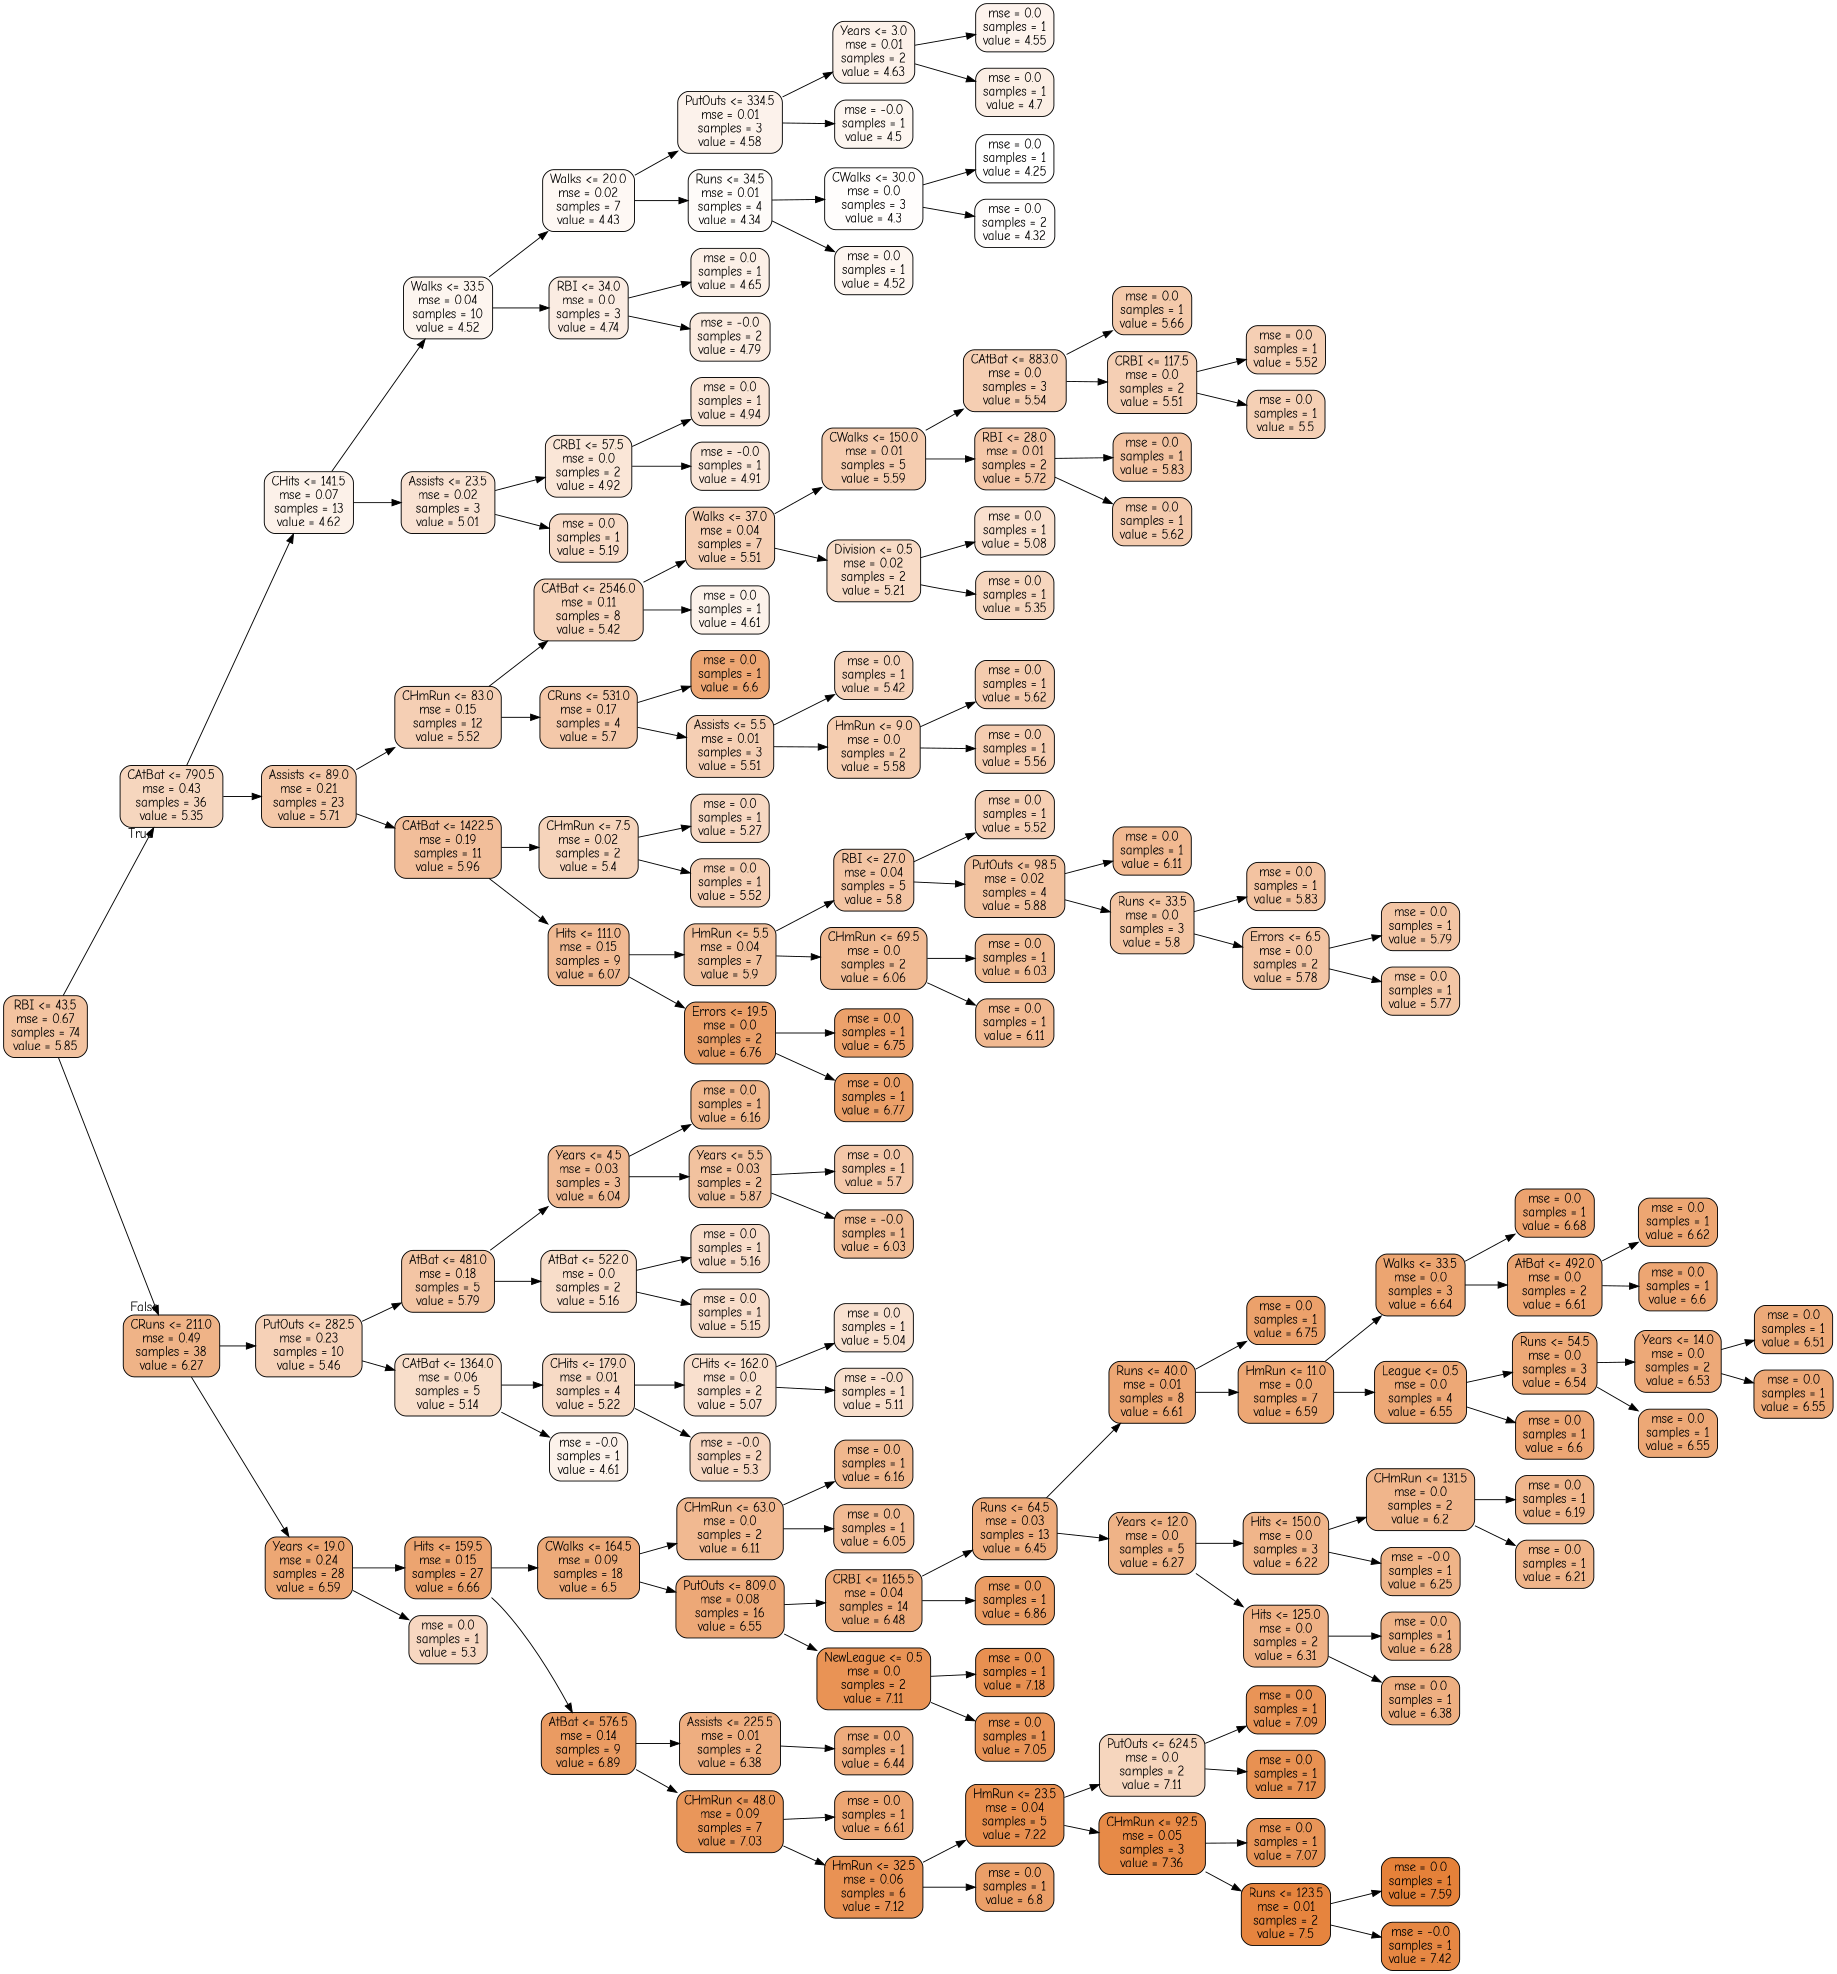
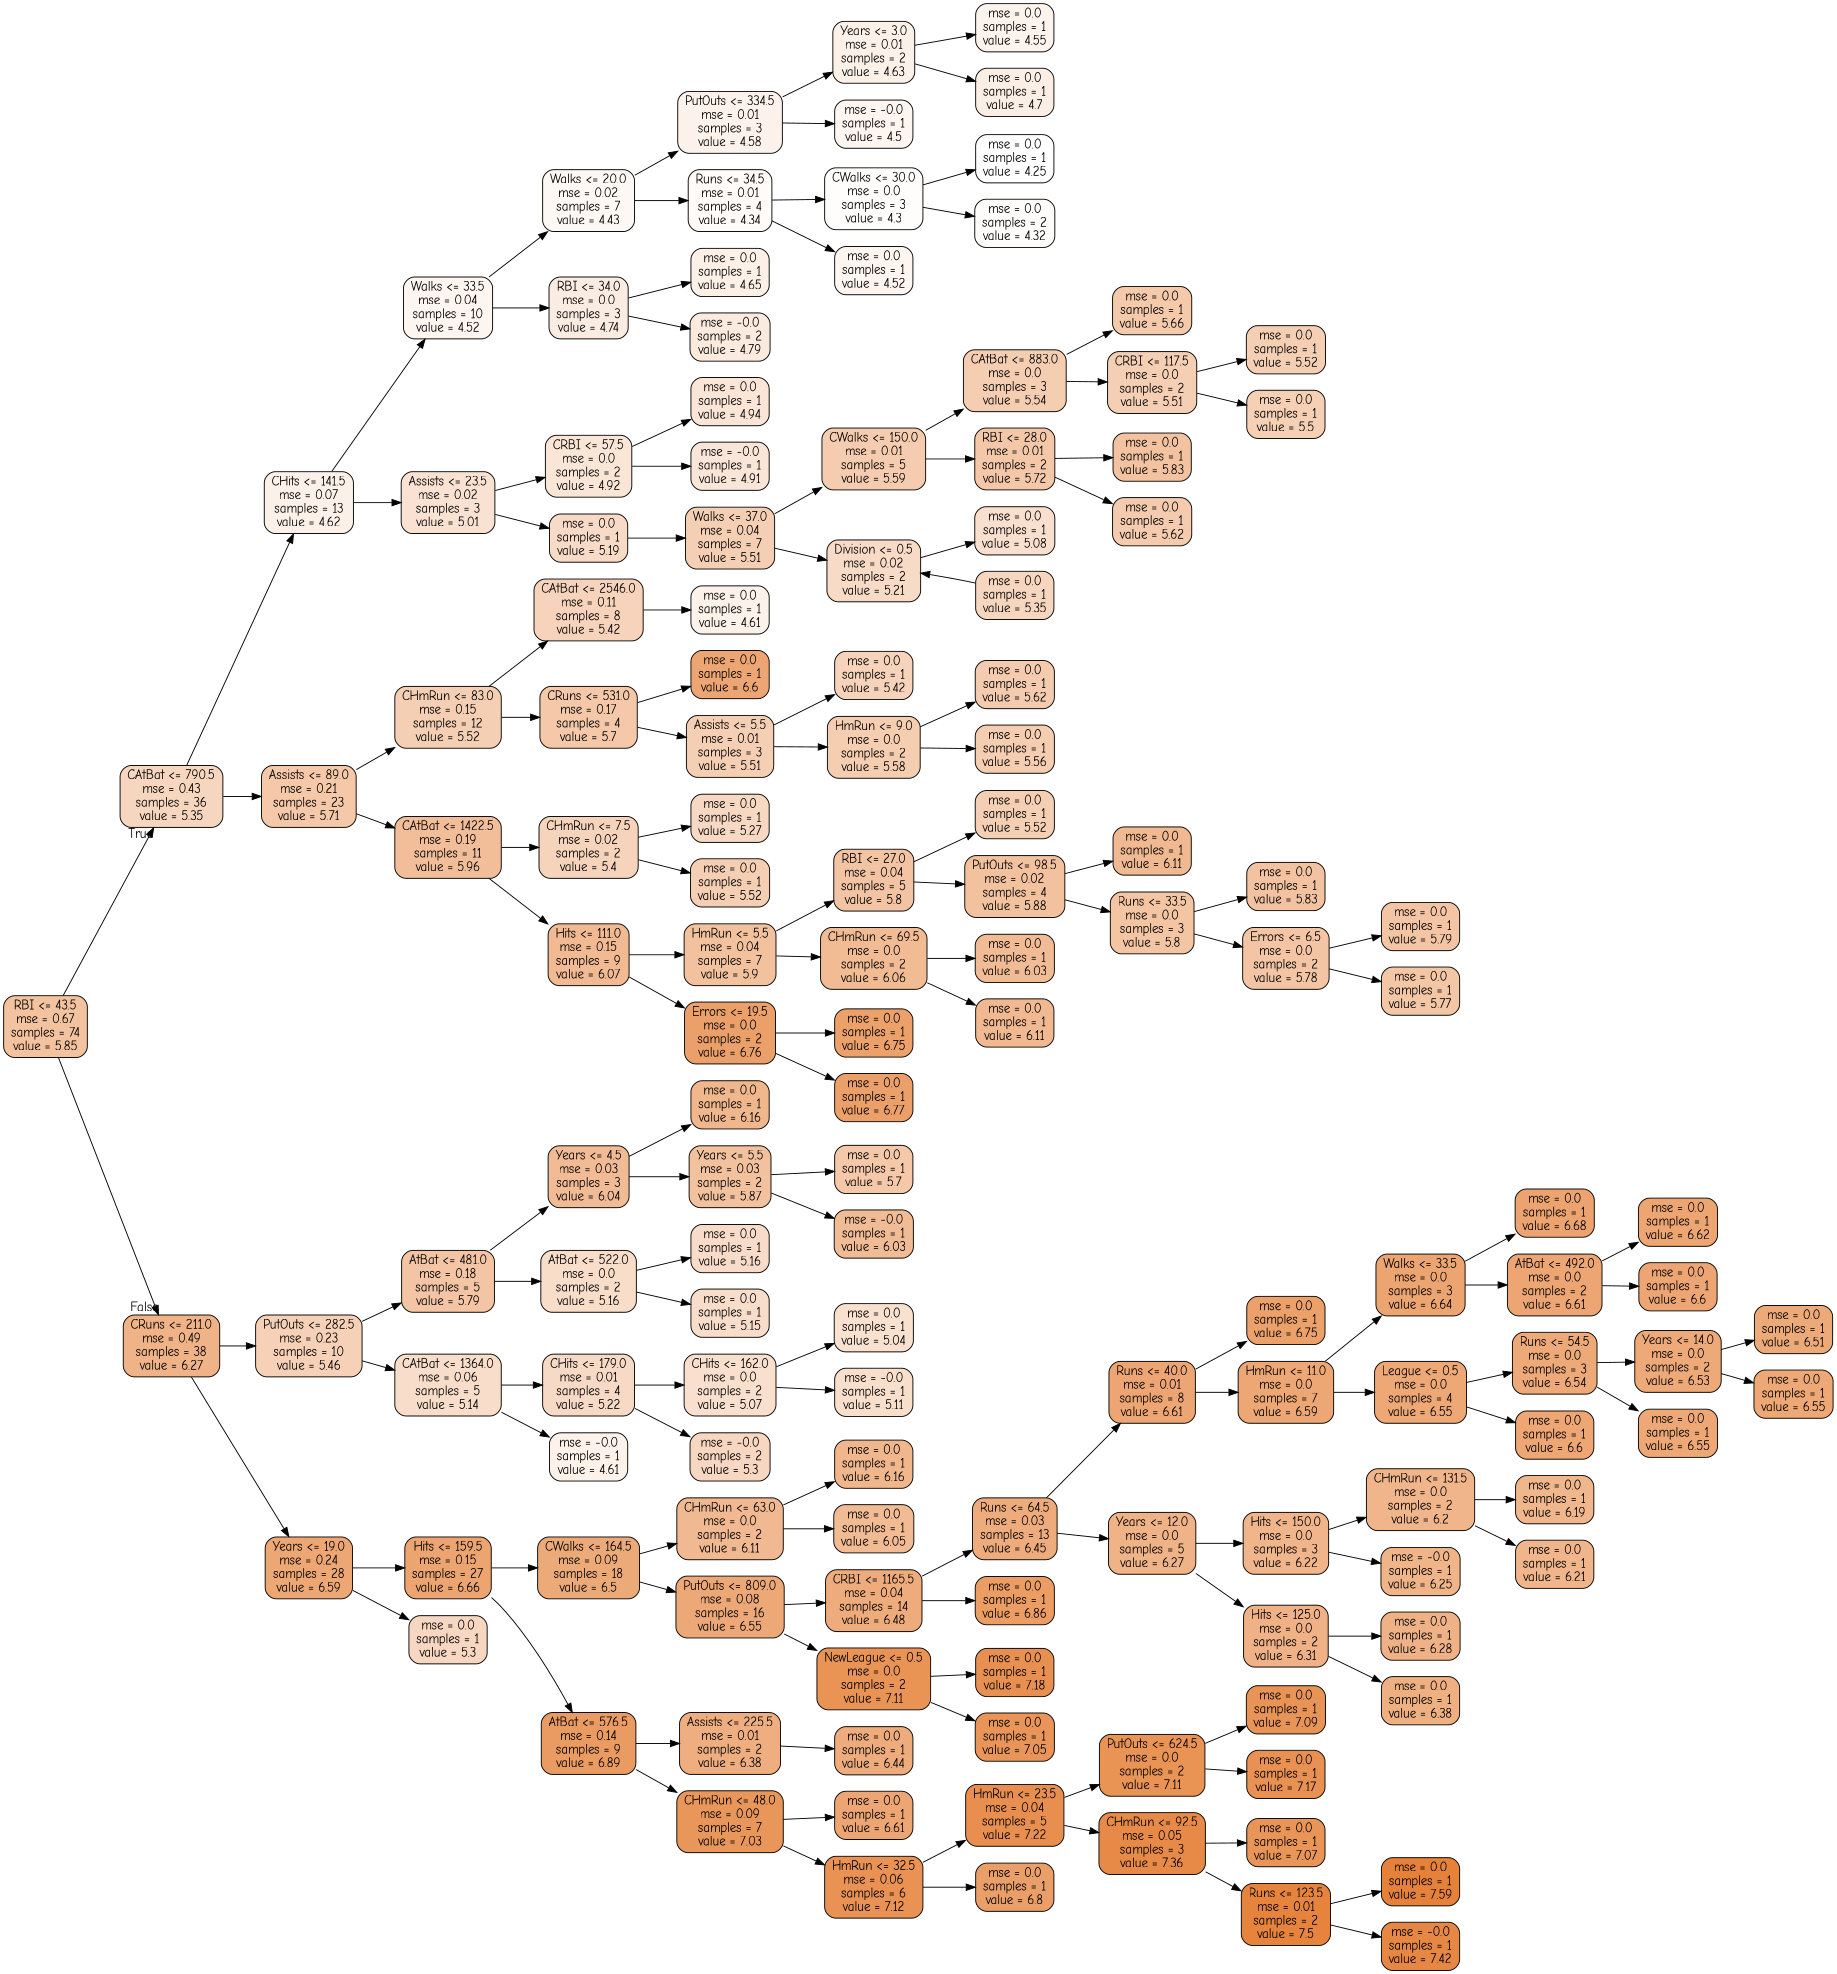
(660, 574) -> (652, 538)
(943, 589) -> (953, 579)
(1152, 1765) -> (1152, 1765)
